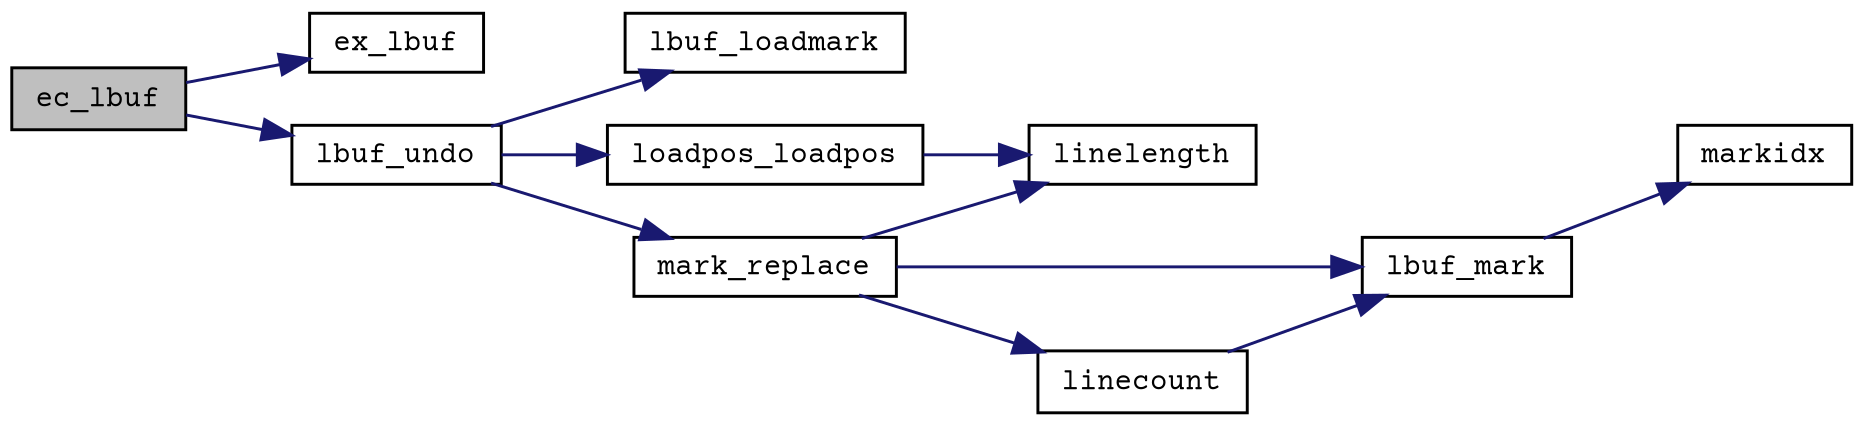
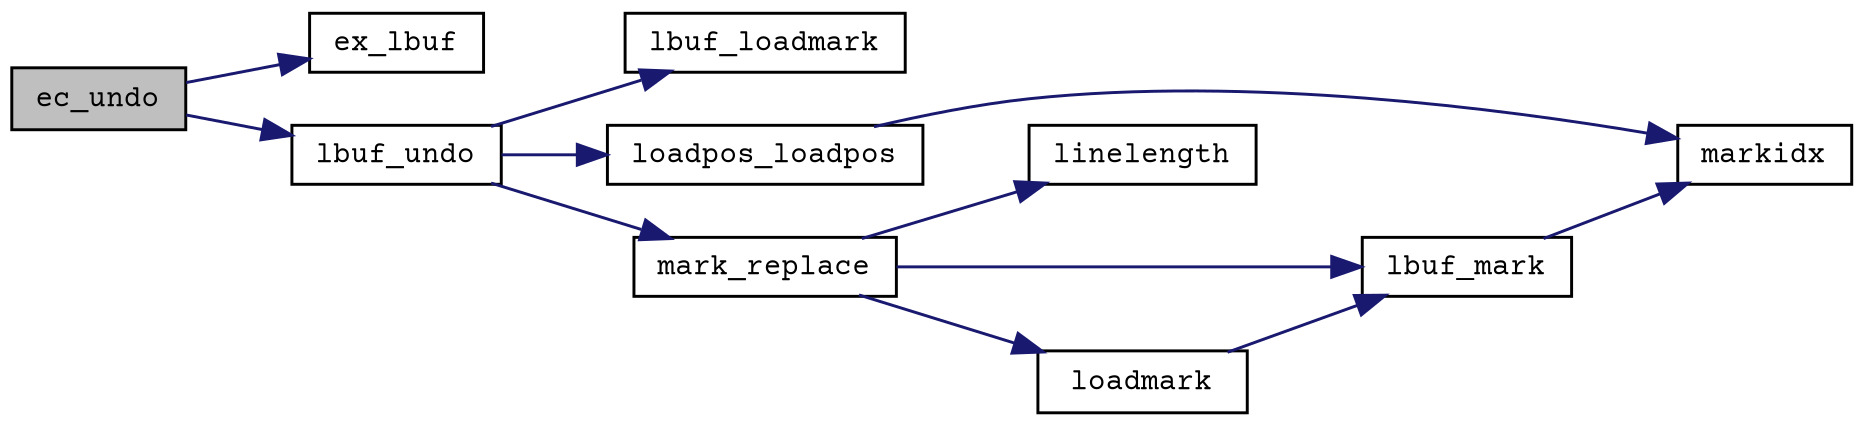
(99, 99) -> (99, 99)
(961, 155) -> (1260, 93)
(1143, 382) -> (1143, 382)
